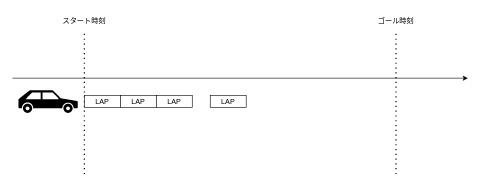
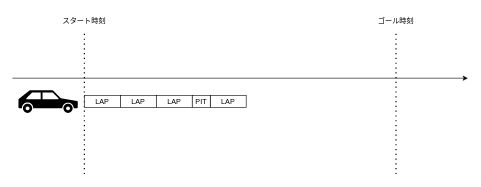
none -> (201, 102)
